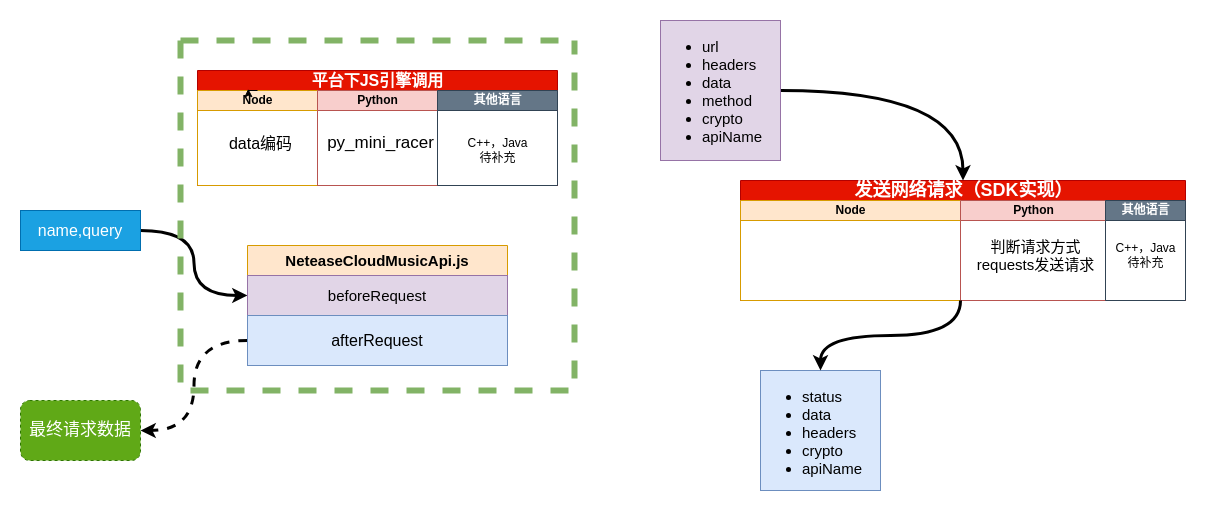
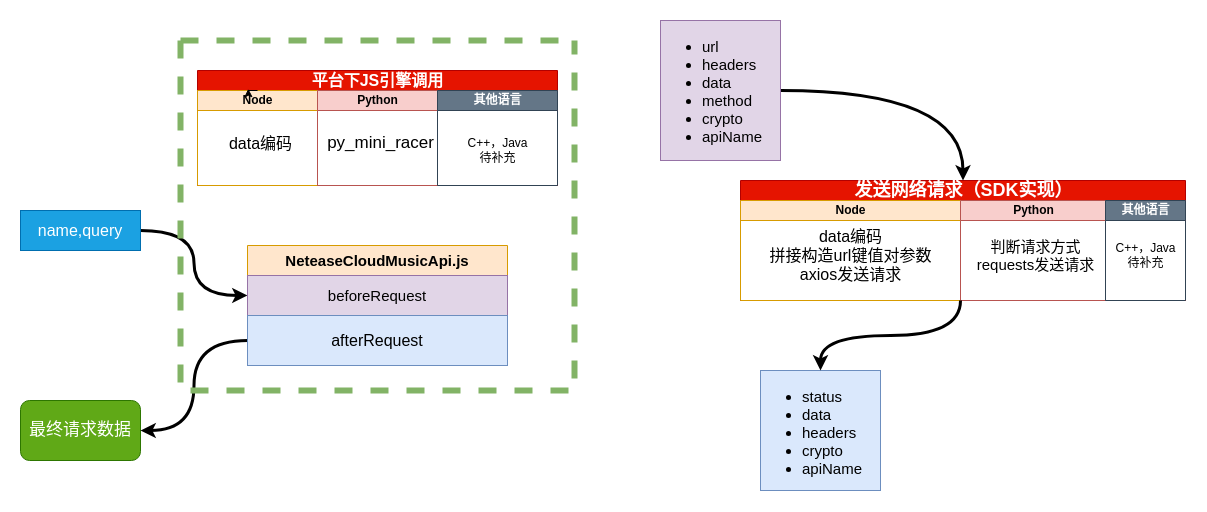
none -> (851, 256)
(211, 349) -> (211, 349)
(81, 431) -> (81, 431)
